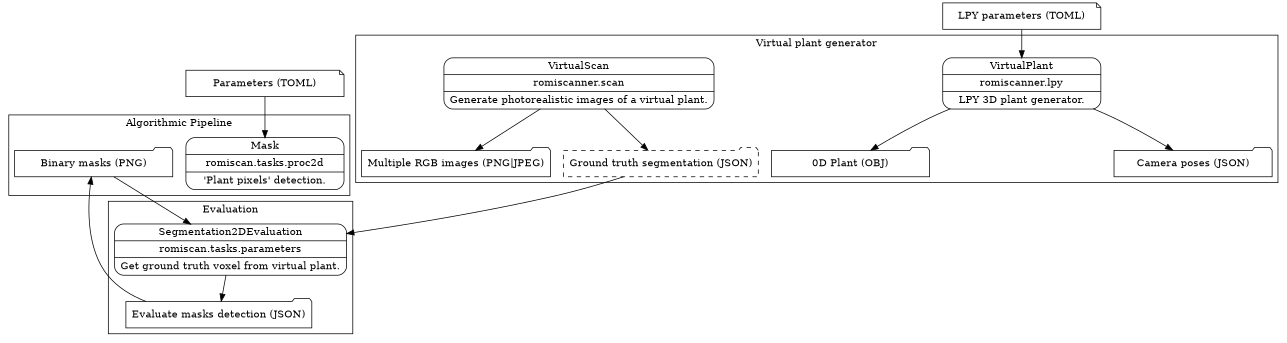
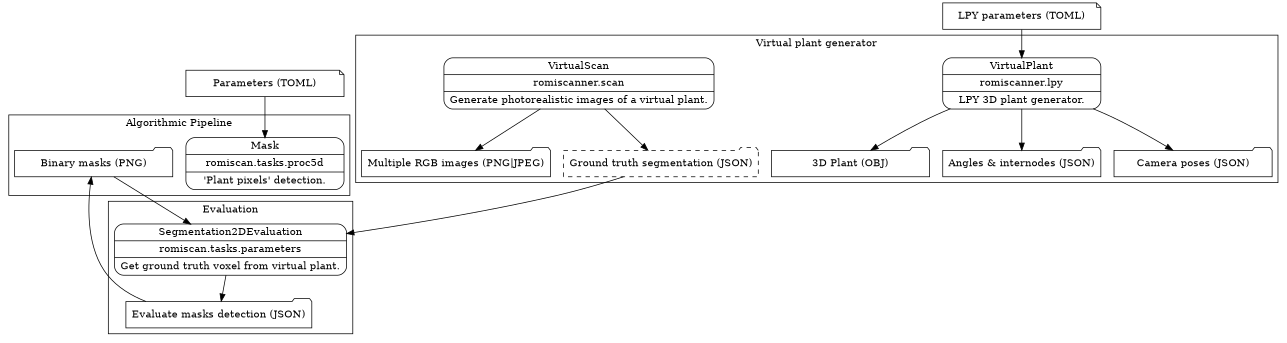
(265, 163) -> (265, 163)
(851, 164) -> (851, 164)
none -> (1022, 164)
